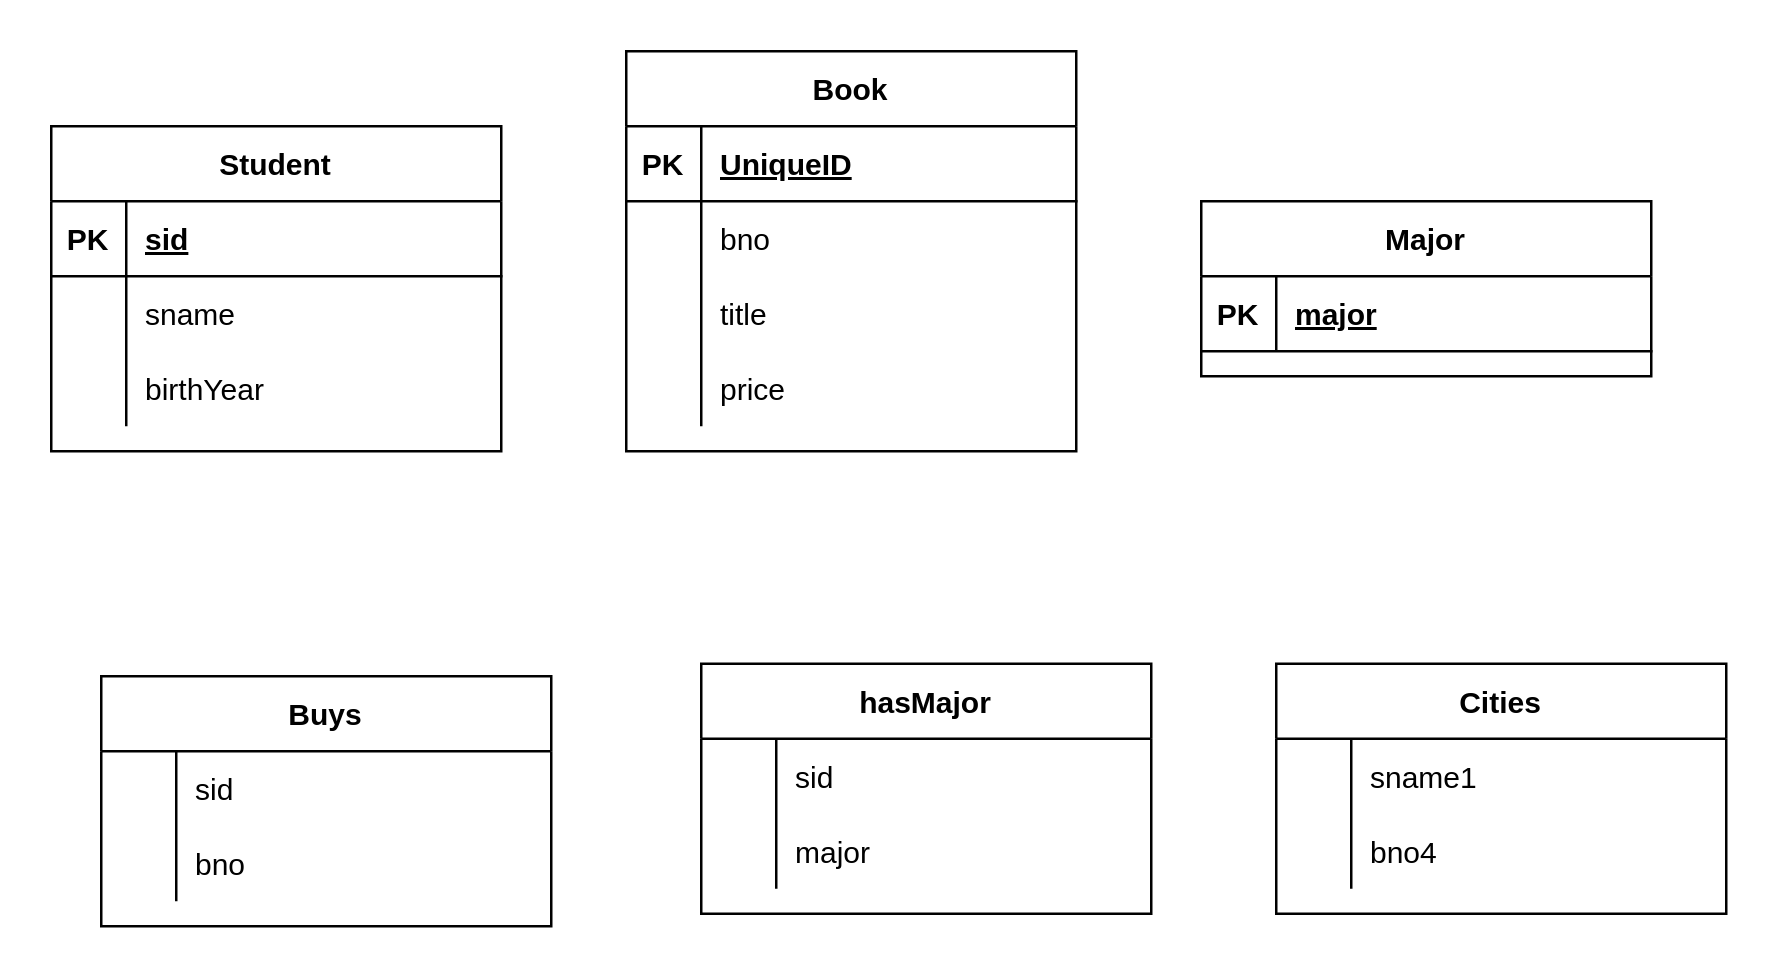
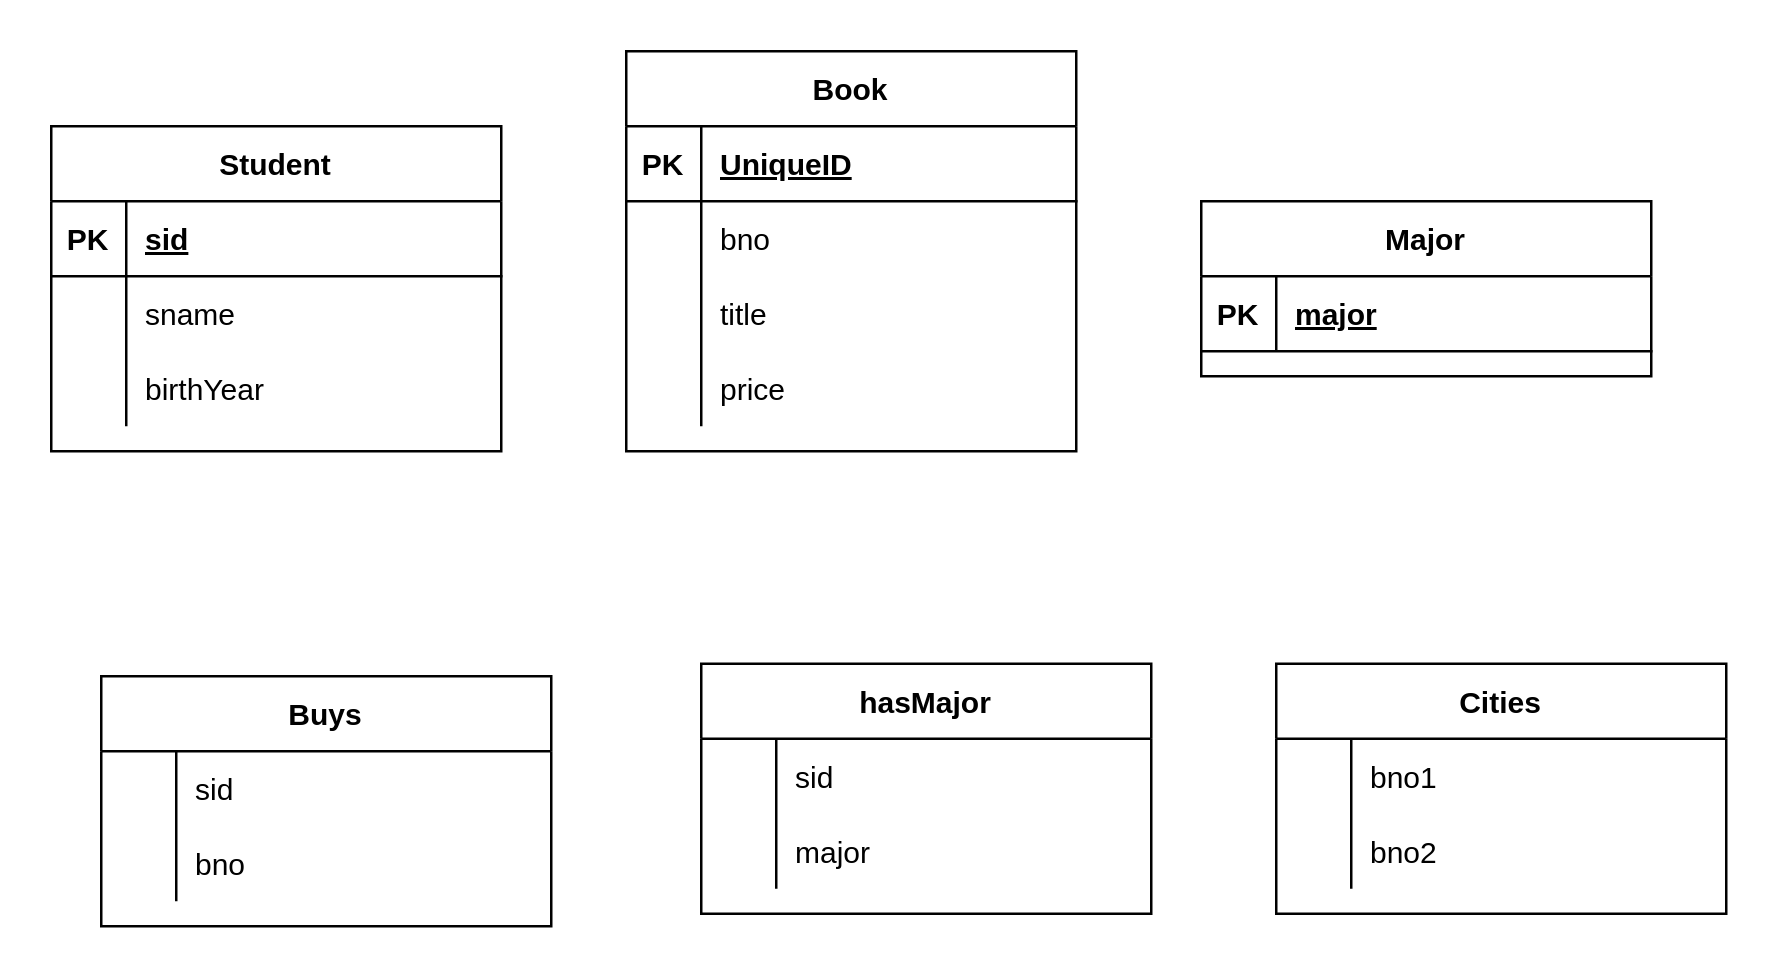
(1420, 778) -> (1404, 778)
(1404, 853) -> (1404, 853)
